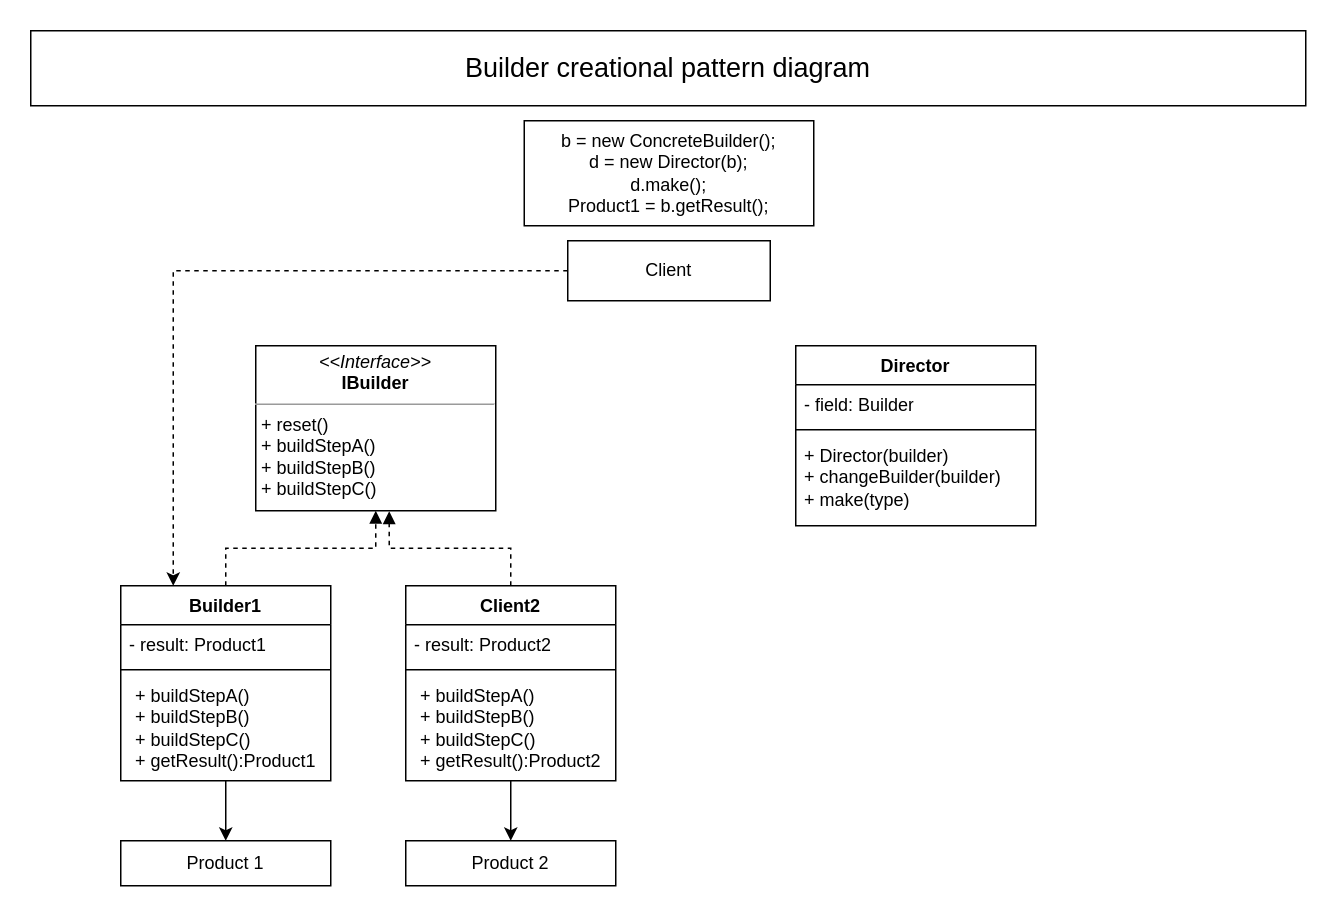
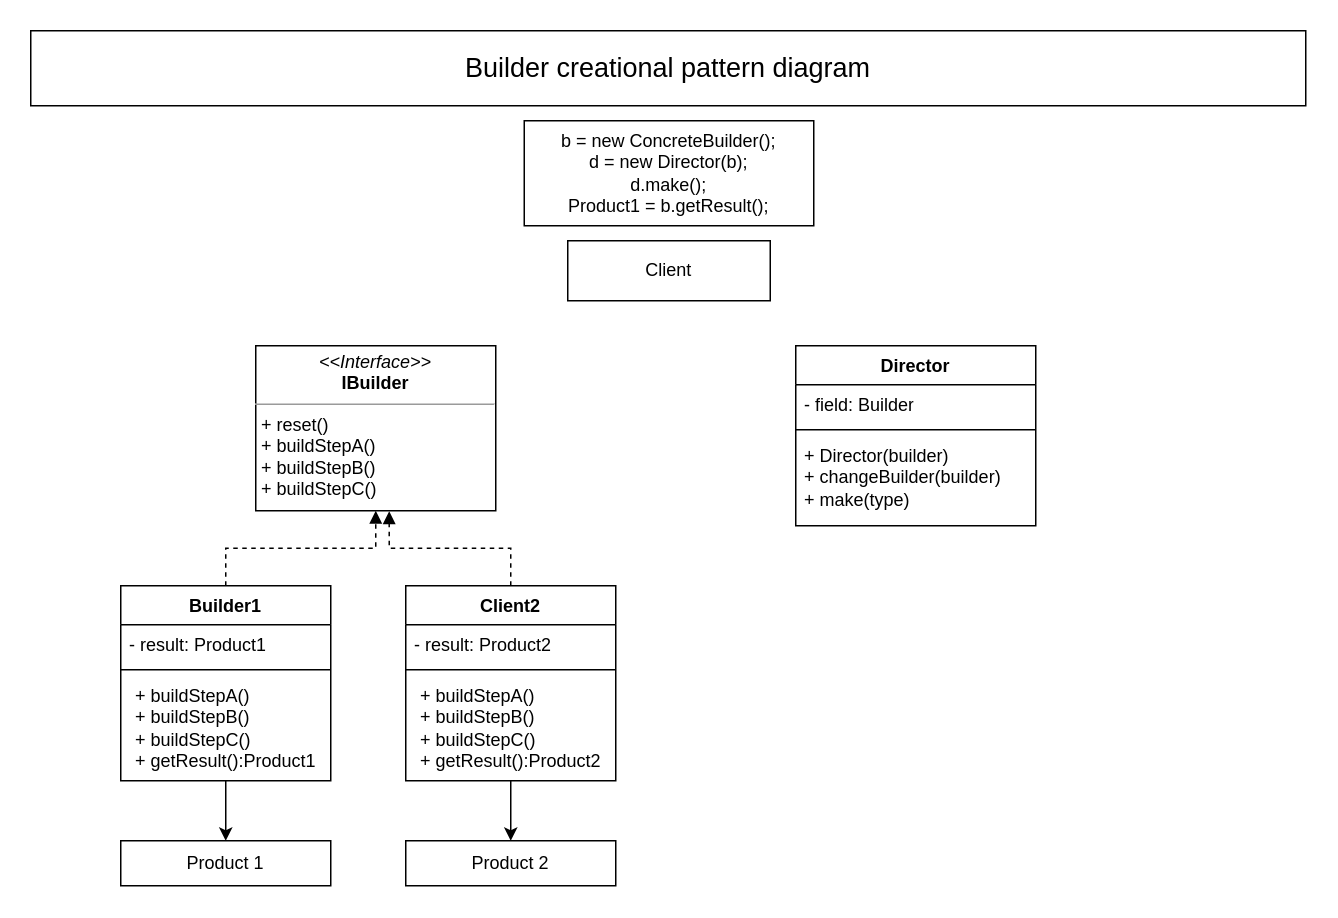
(218, 271) -> none
